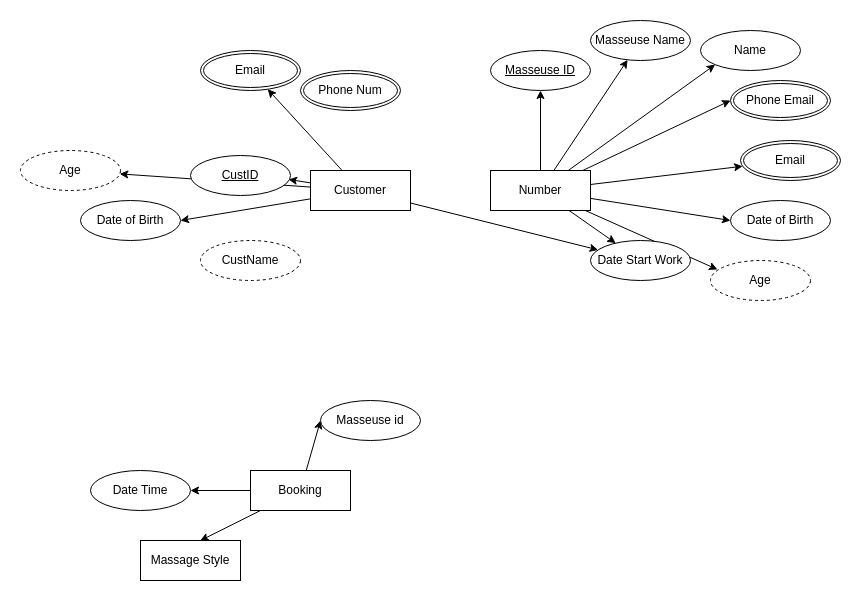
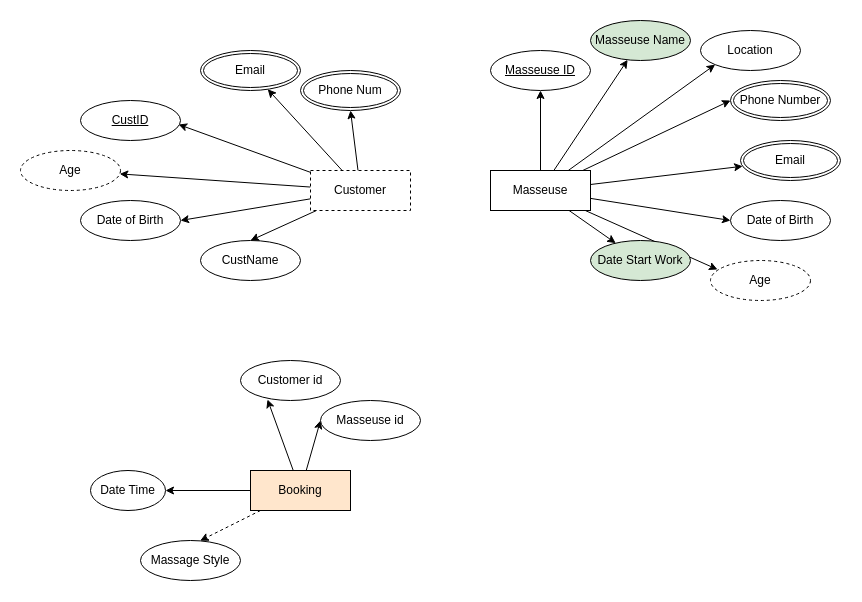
(641, 41) -> (641, 41)
(751, 51) -> (751, 51)
(781, 101) -> (781, 101)
(241, 176) -> (131, 121)
(361, 191) -> (361, 191)
(541, 191) -> (541, 191)
none -> (286, 224)
(501, 226) -> (355, 144)
(251, 261) -> (251, 261)
(641, 261) -> (641, 261)
none -> (291, 381)
none -> (282, 438)
(141, 491) -> (128, 491)
(301, 491) -> (301, 491)
(232, 525) -> (232, 525)
(191, 561) -> (191, 561)
